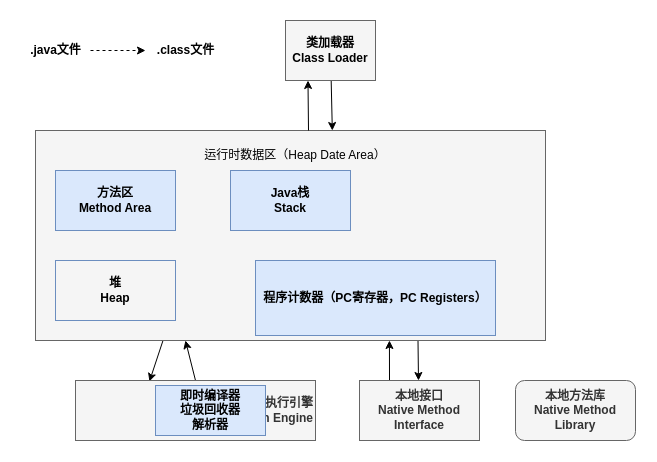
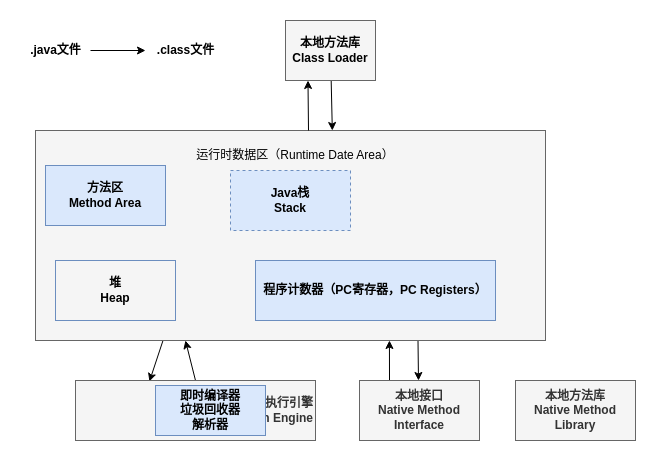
(115, 51) -> (115, 51)
(331, 51) -> (331, 51)
(296, 156) -> (296, 156)
(116, 201) -> (106, 196)
(291, 201) -> (291, 201)
(376, 298) -> (376, 291)
(576, 411) -> (576, 411)
